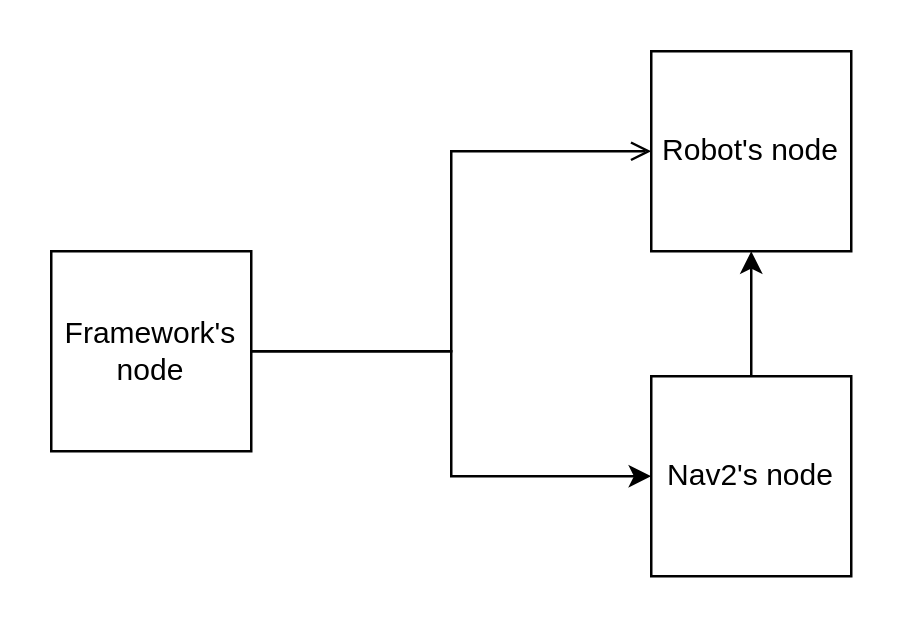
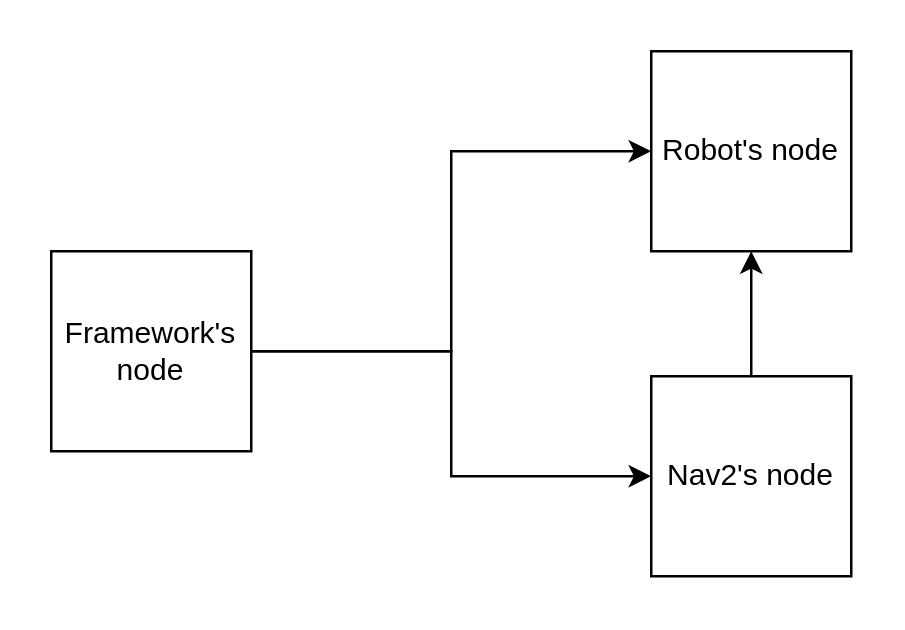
(637, 151) -> (633, 151)
